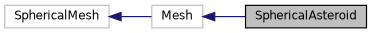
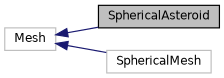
(136, 17) -> (87, 49)
